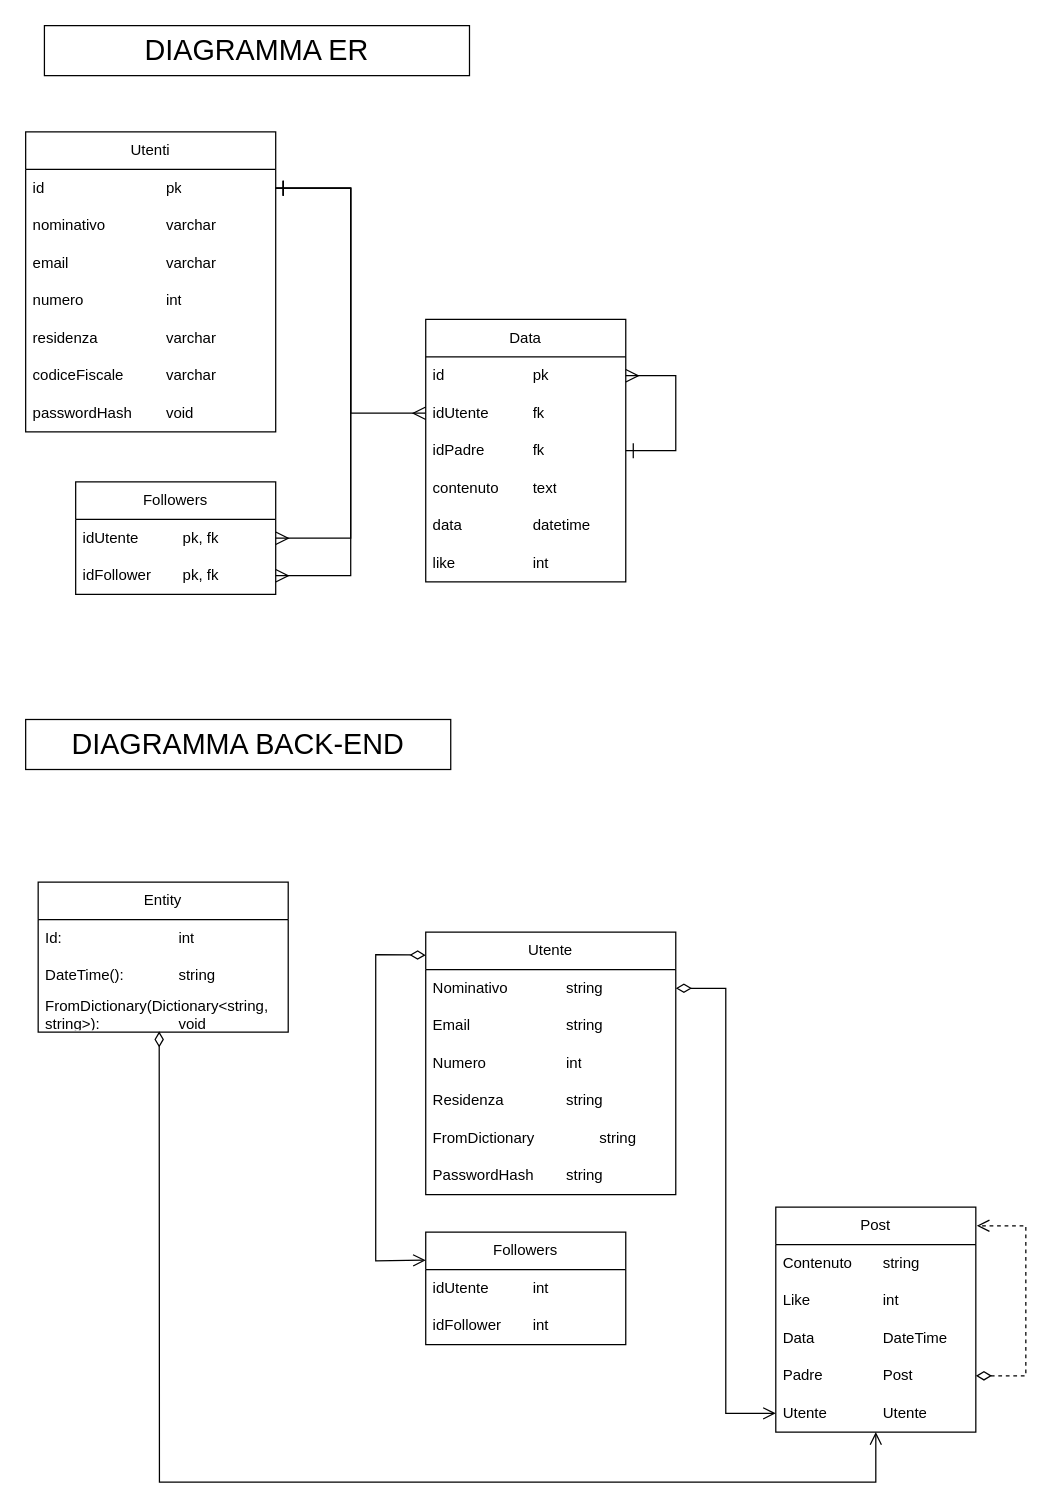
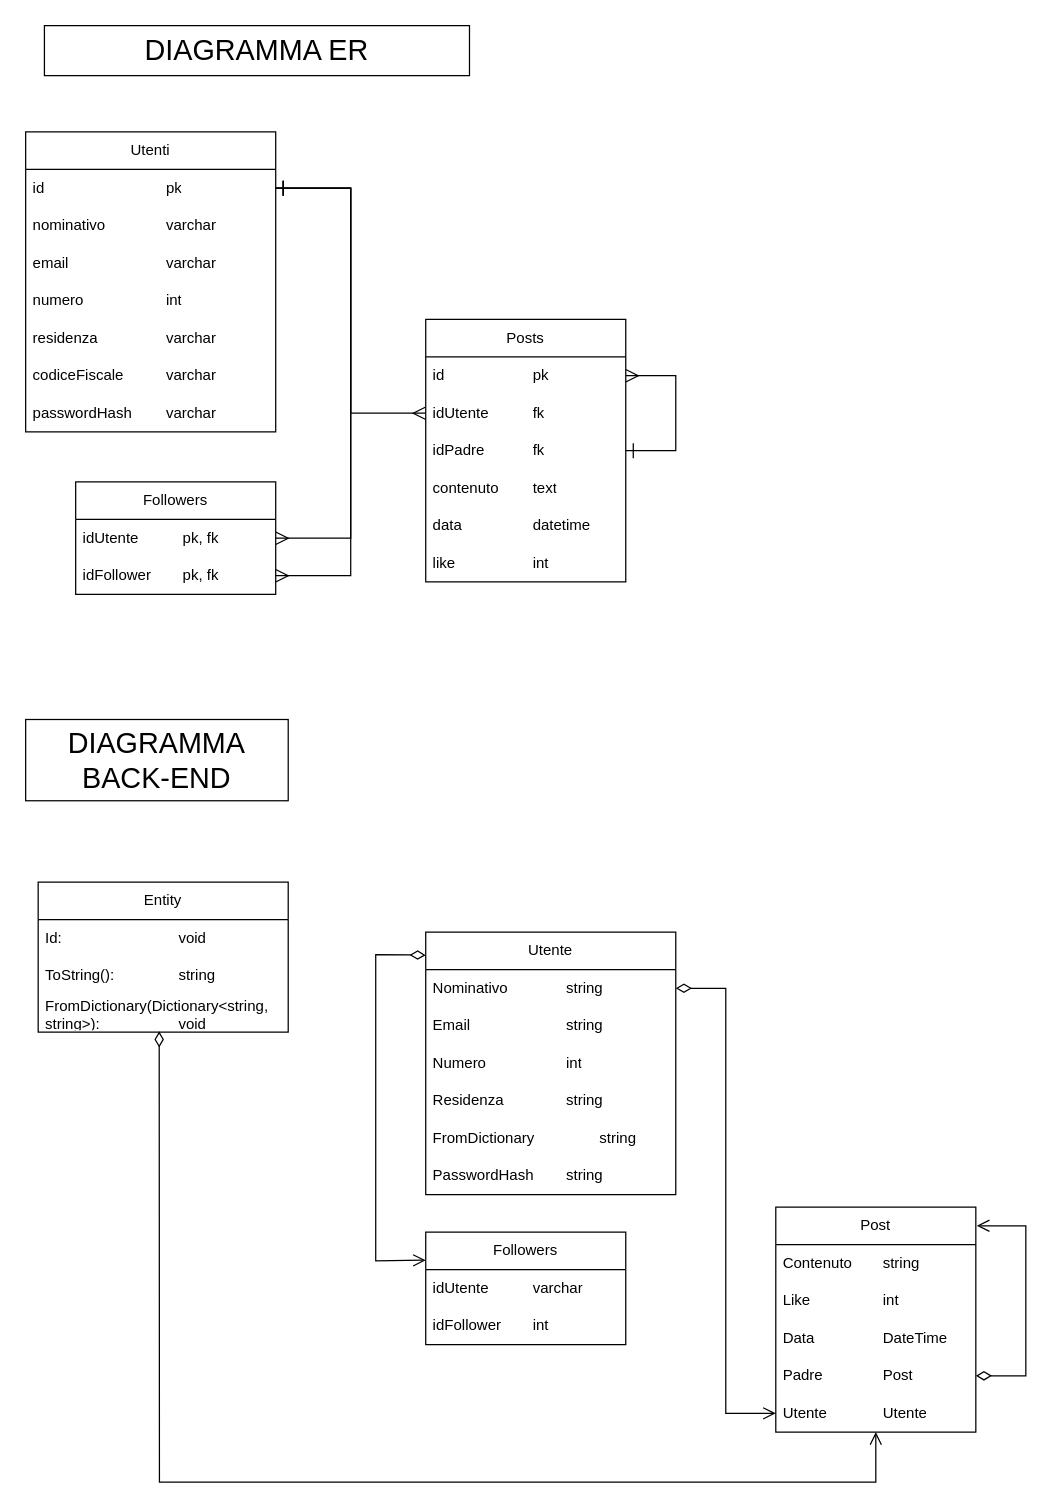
(526, 338) -> (526, 338)
(103, 413) -> (117, 413)
(238, 744) -> (157, 760)
(84, 938) -> (88, 938)
(120, 976) -> (120, 976)
(484, 1288) -> (503, 1288)
(1026, 1295) -> (1026, 1295)
